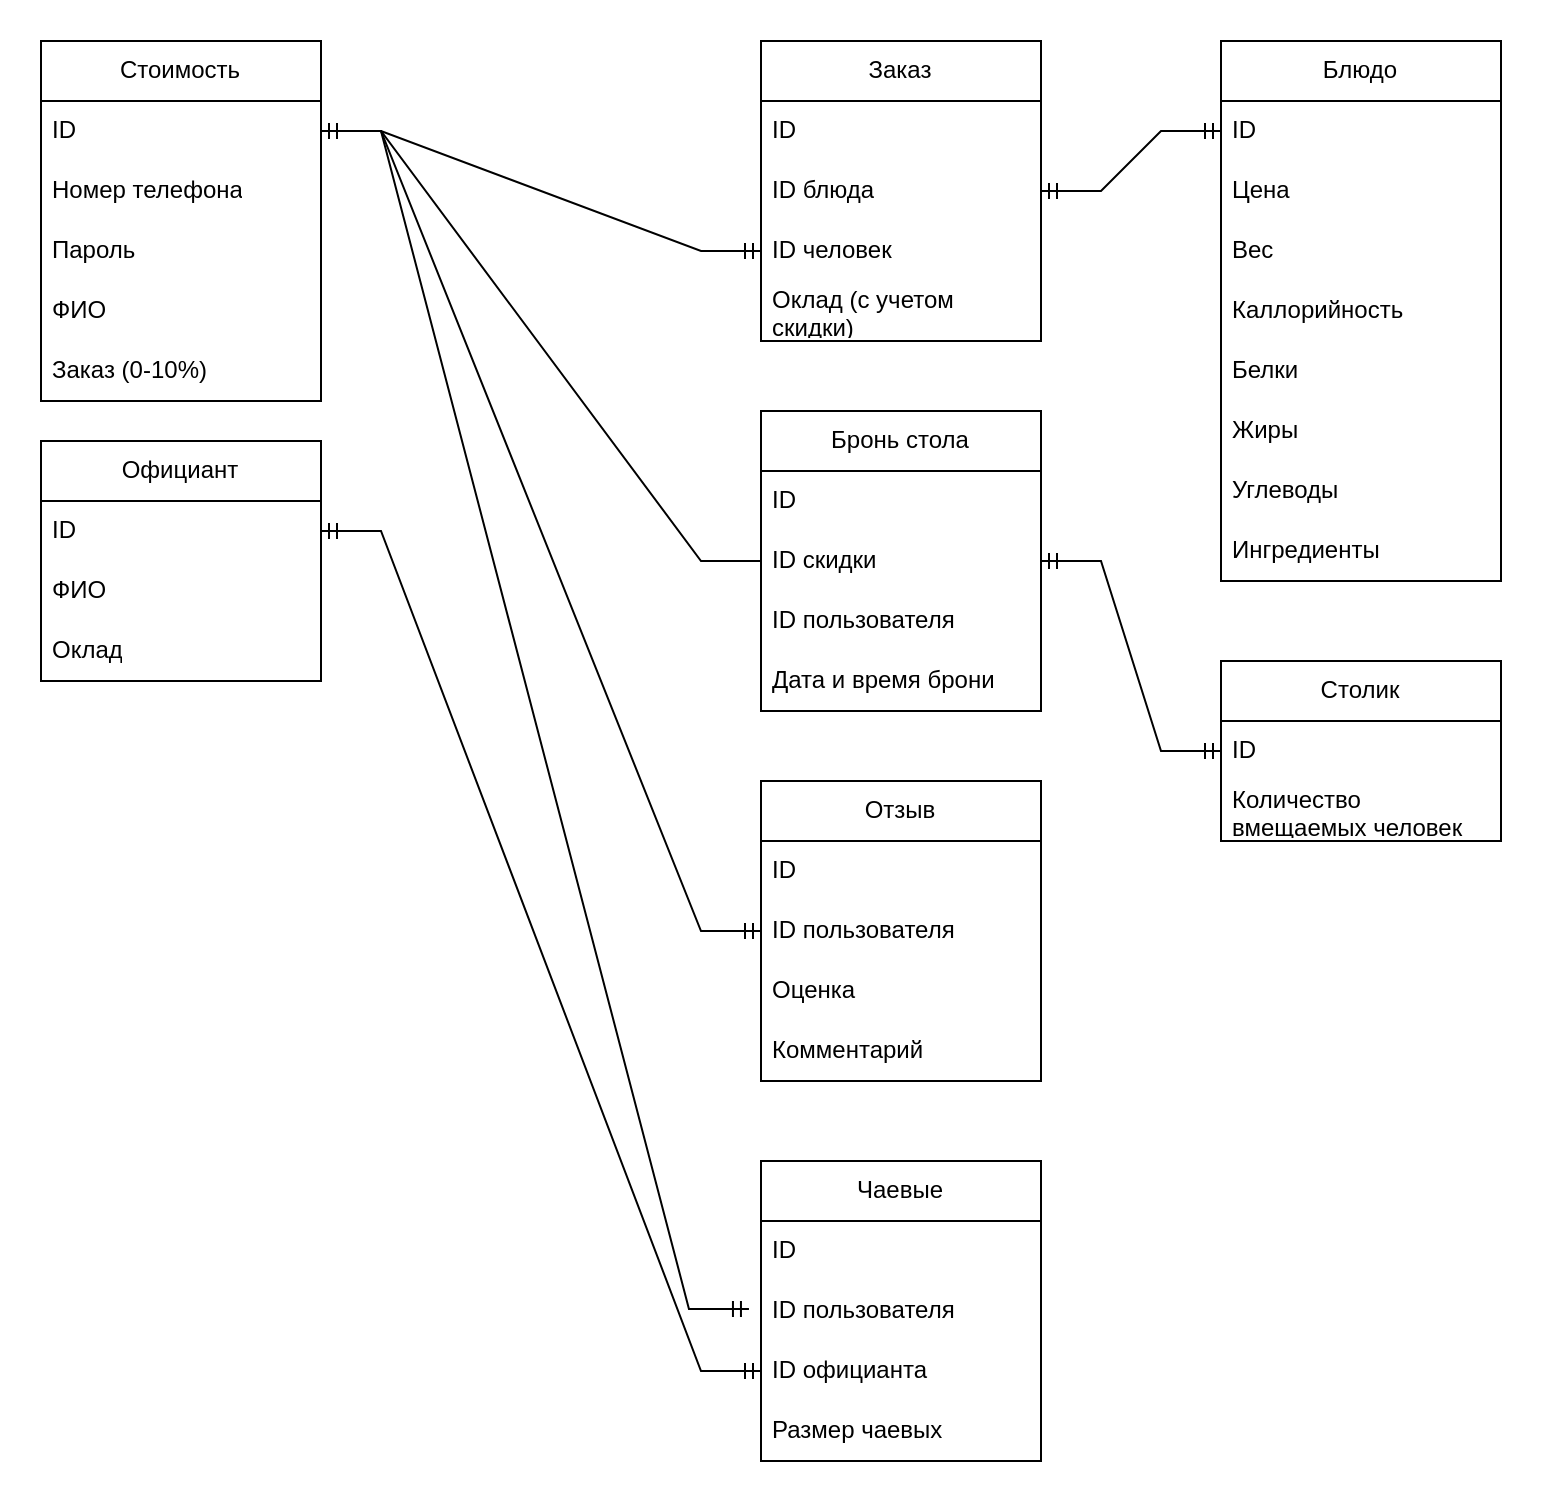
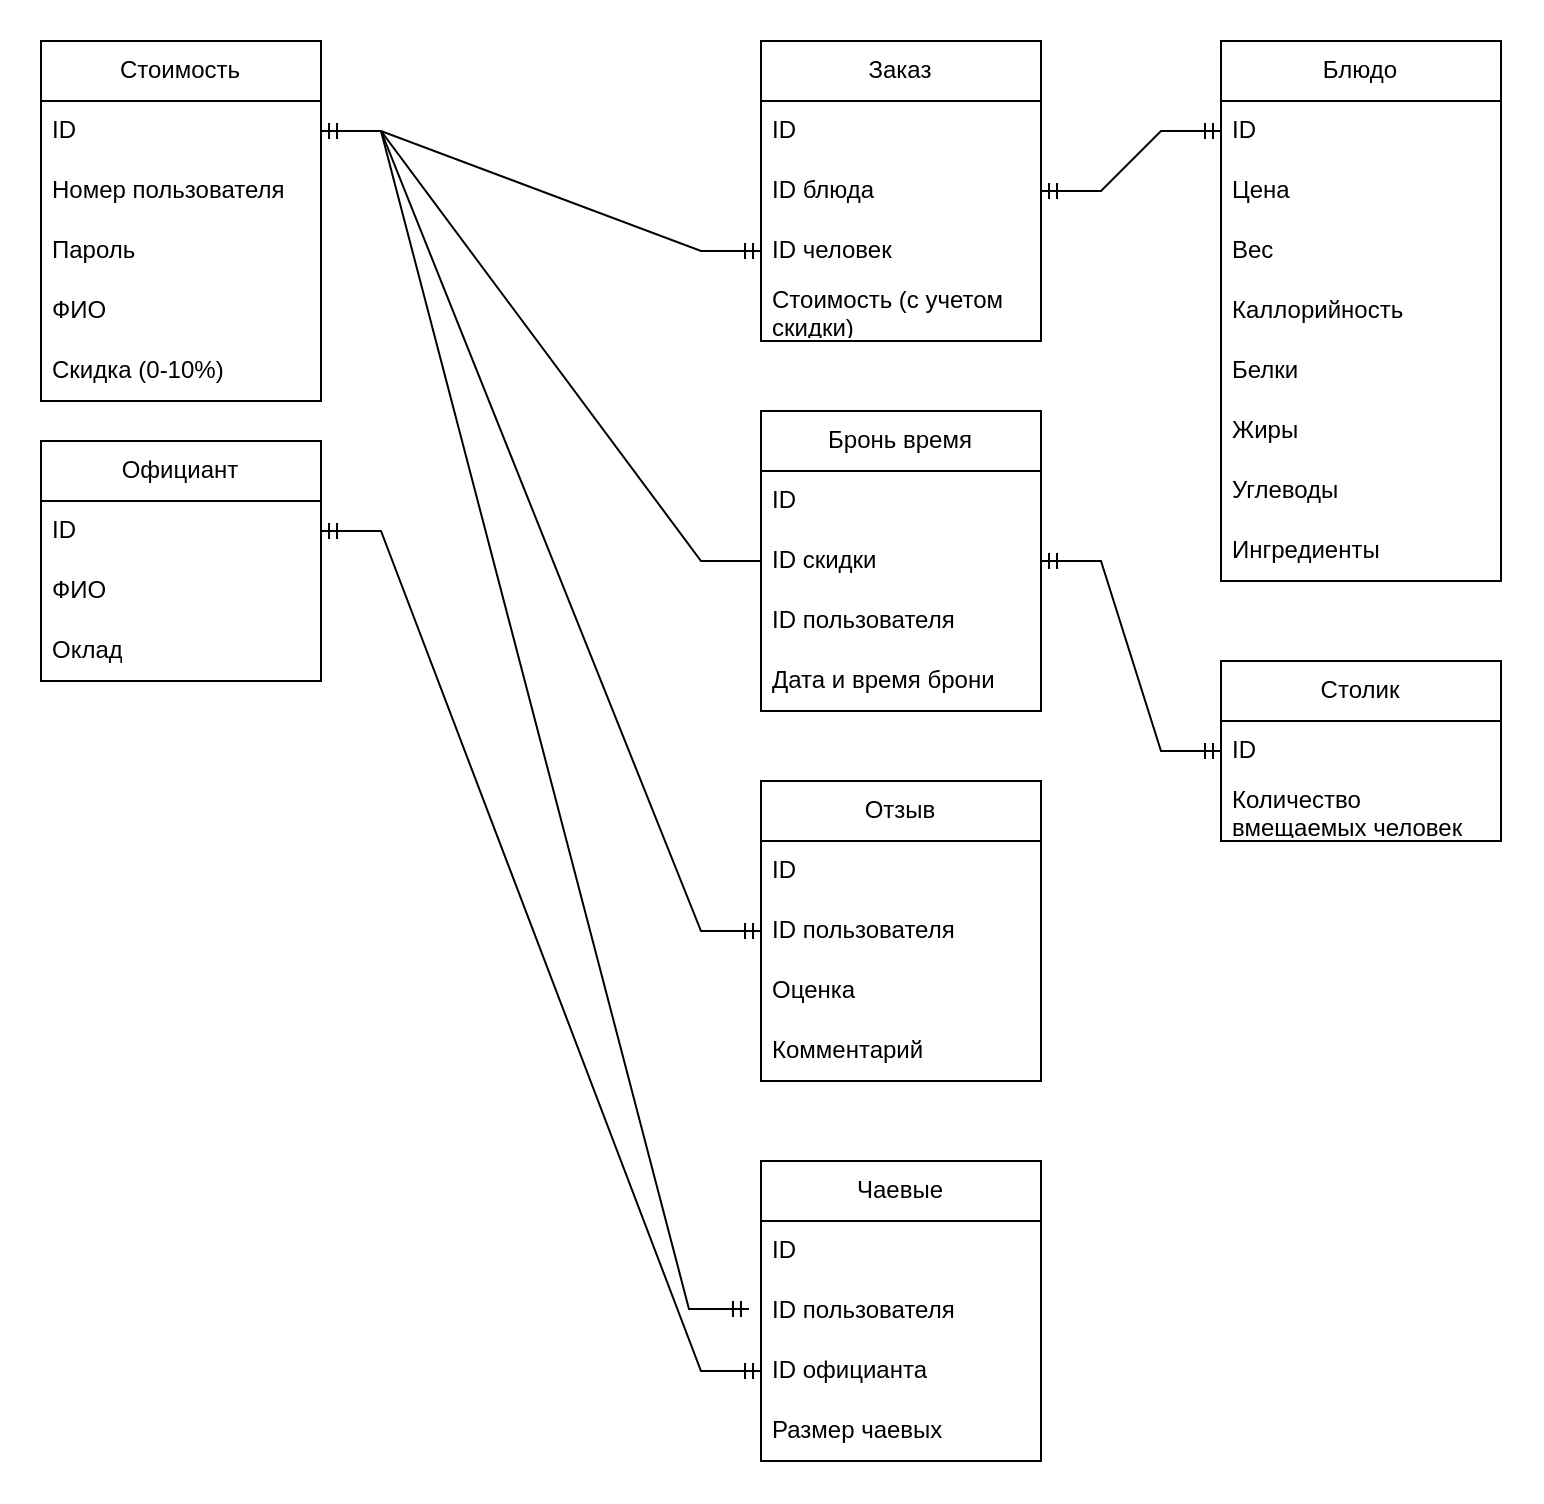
(144, 191) -> (171, 191)
(903, 311) -> (903, 311)
(137, 371) -> (144, 371)
(901, 441) -> (901, 441)
